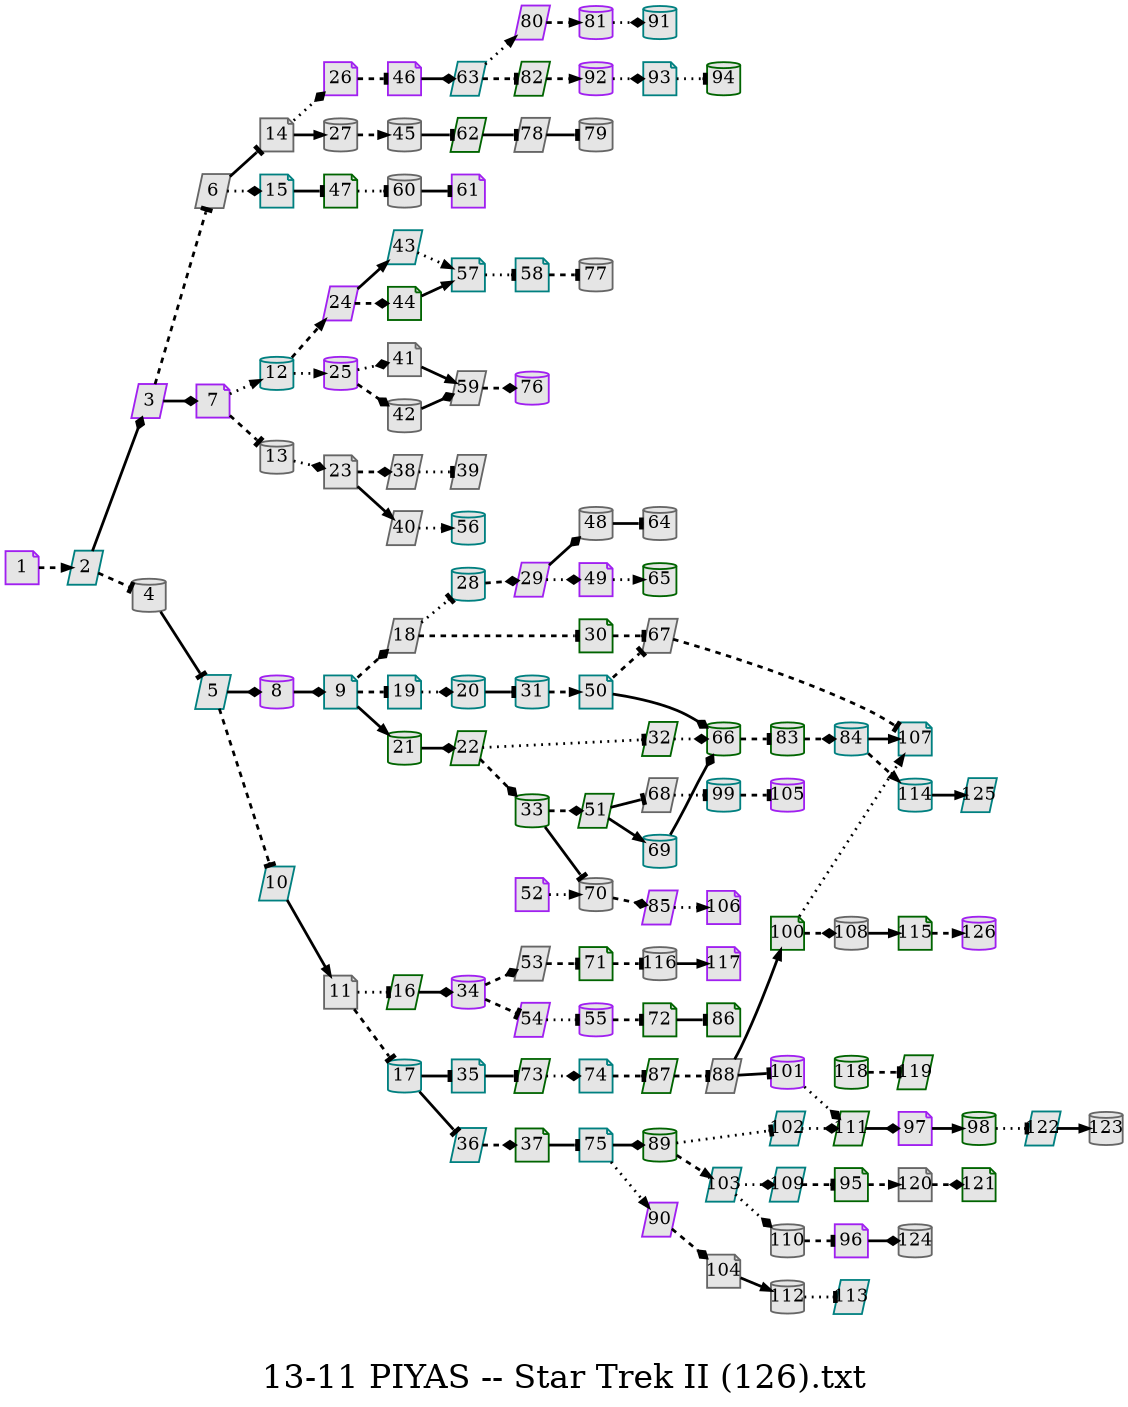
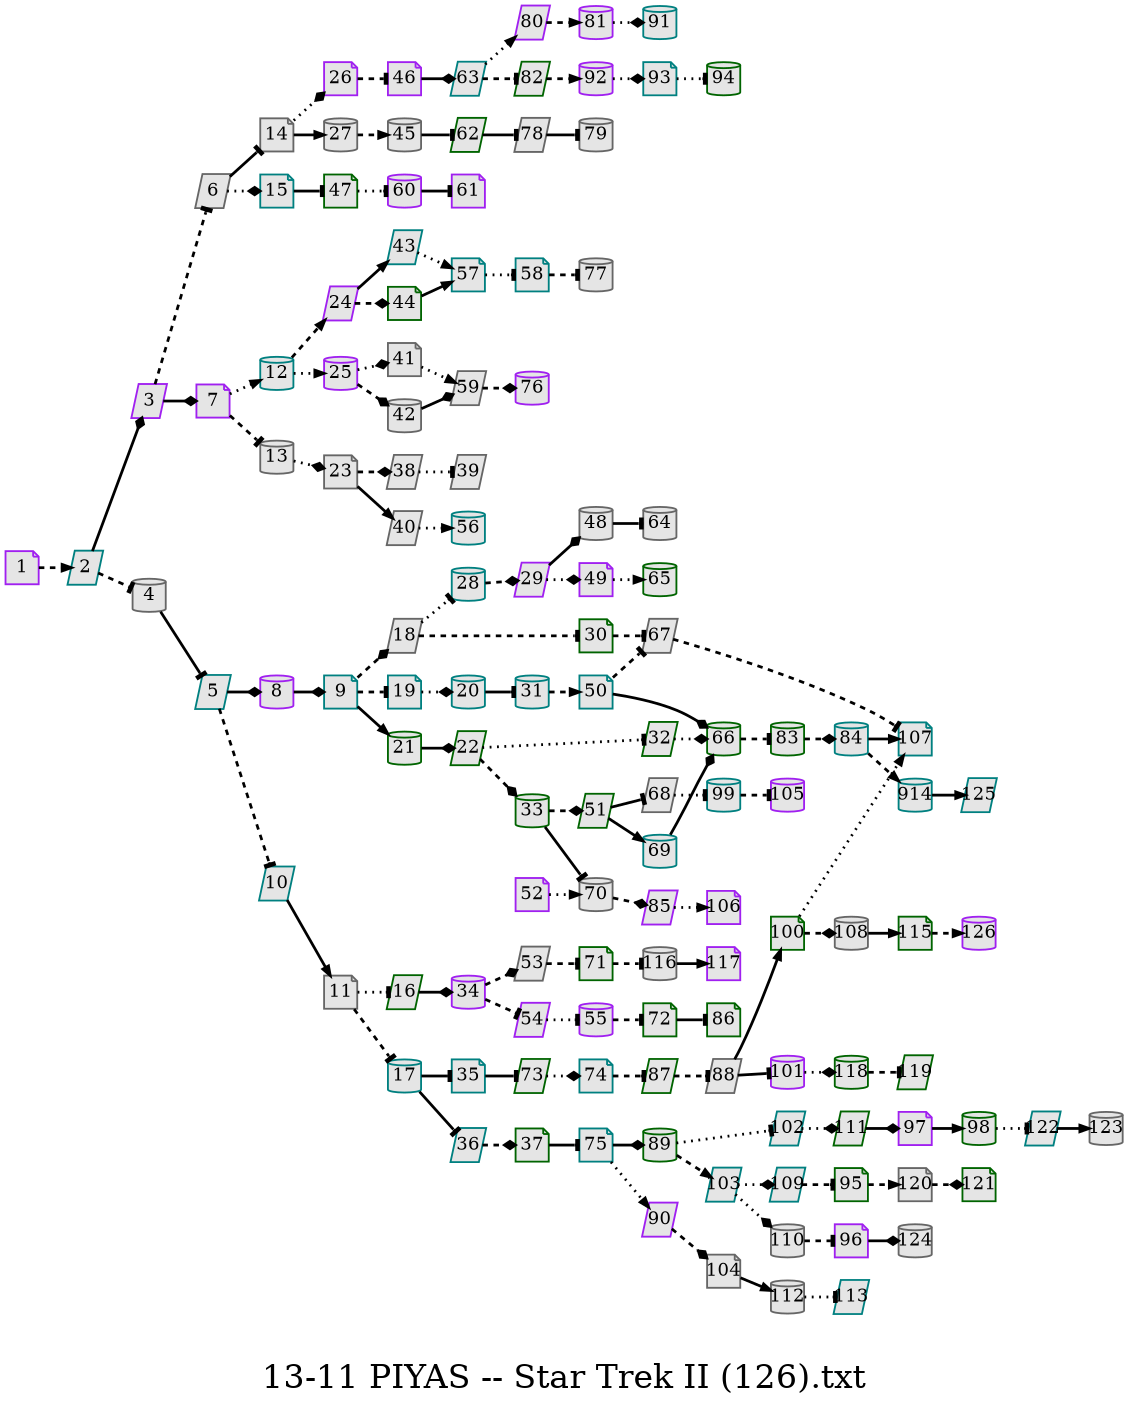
(405, 191) -> (405, 191)
(434, 373) -> (434, 373)
(915, 795) -> (915, 795)
(818, 1099) -> (814, 1072)
